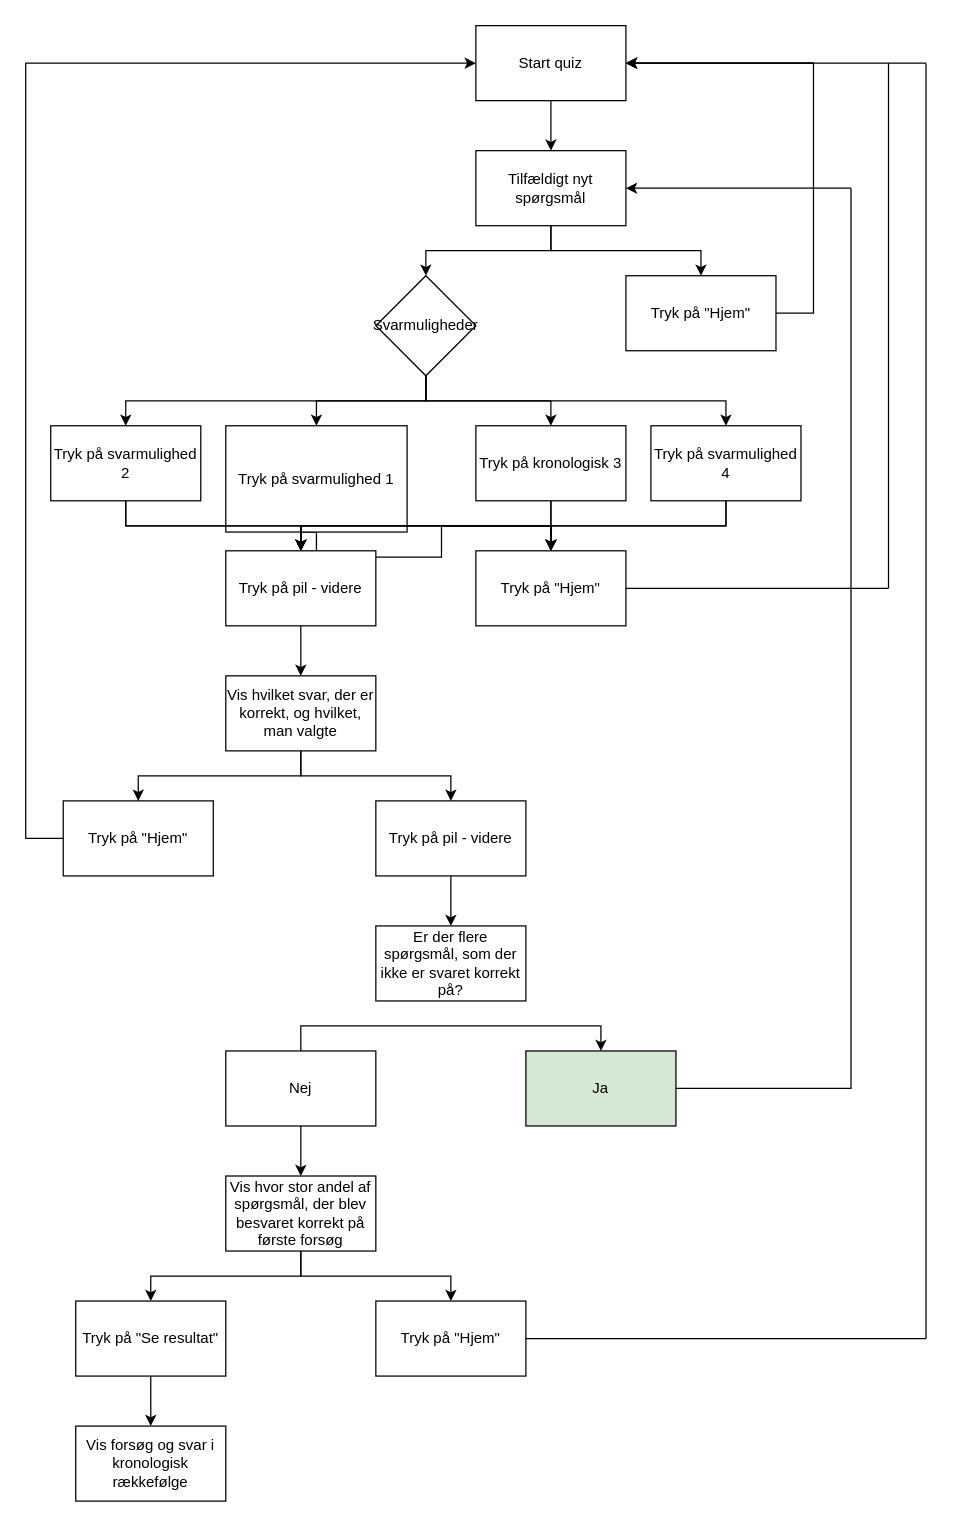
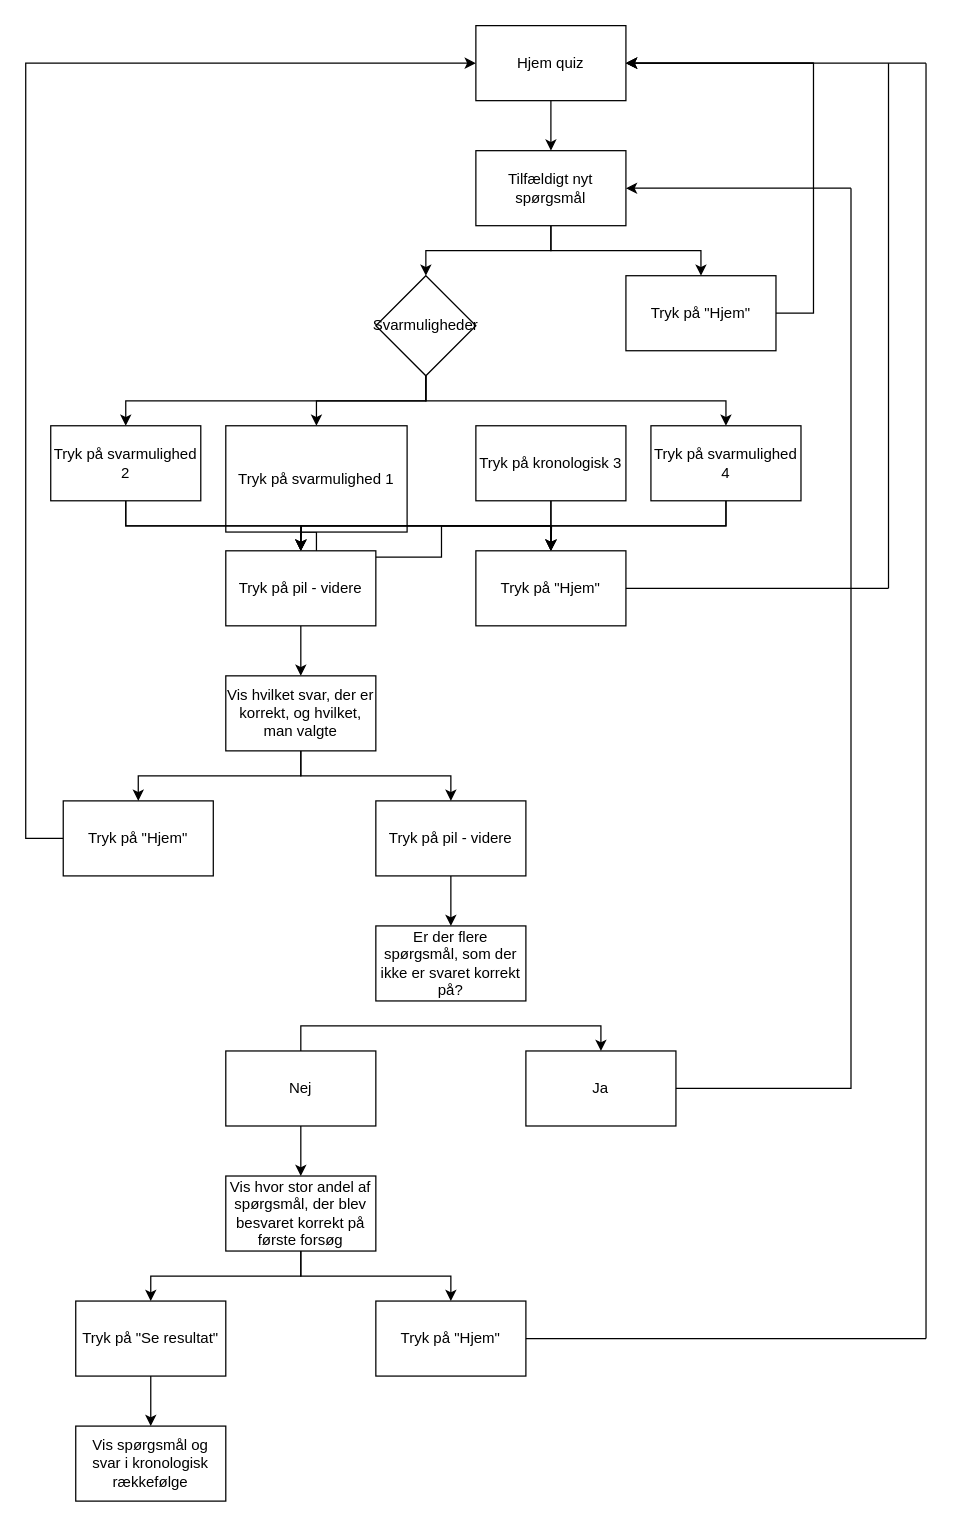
(551, 63) -> (551, 63)
(551, 410) -> none
(601, 1088) -> (601, 1088)
(151, 1463) -> (151, 1463)
